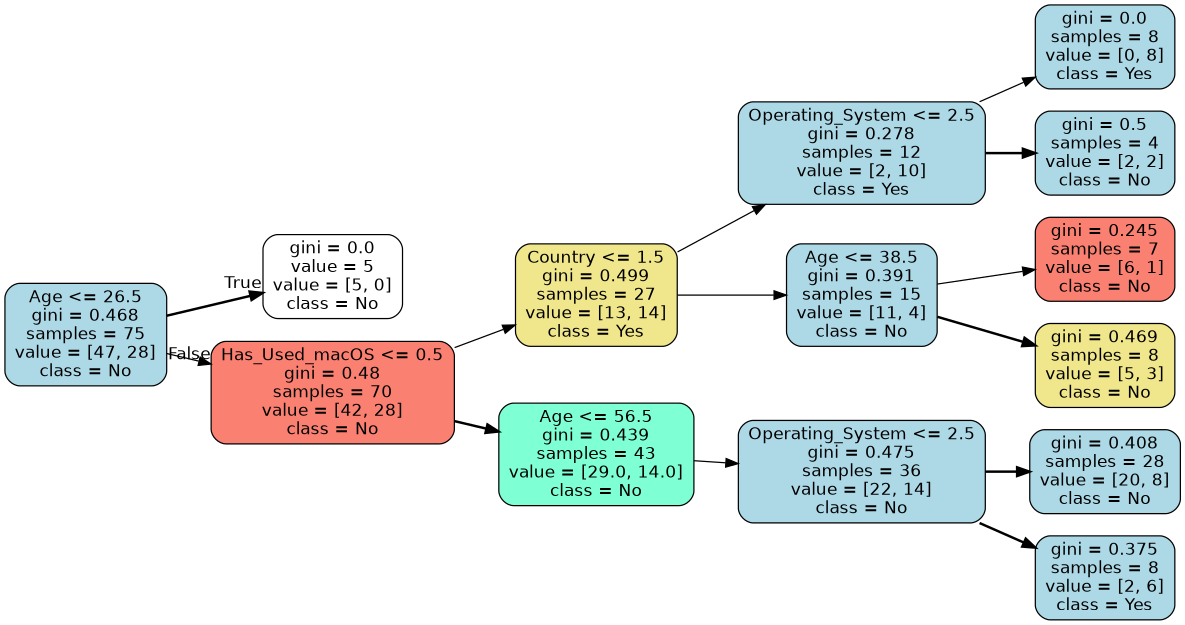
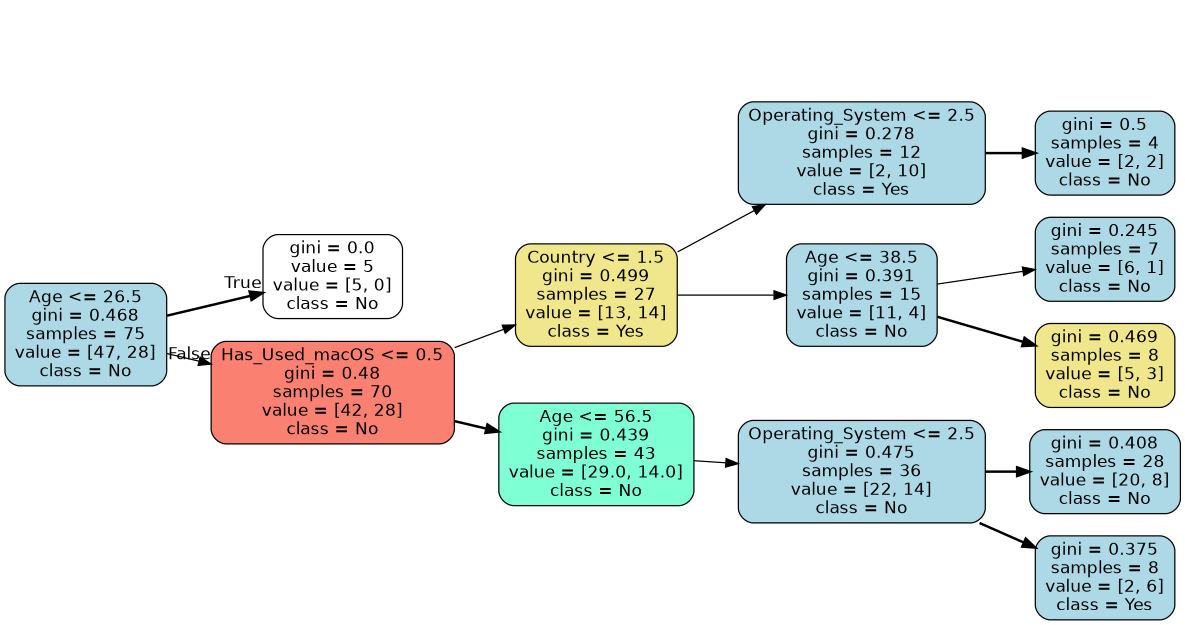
(1105, 47) -> none
(1105, 259) -> (1105, 259)
